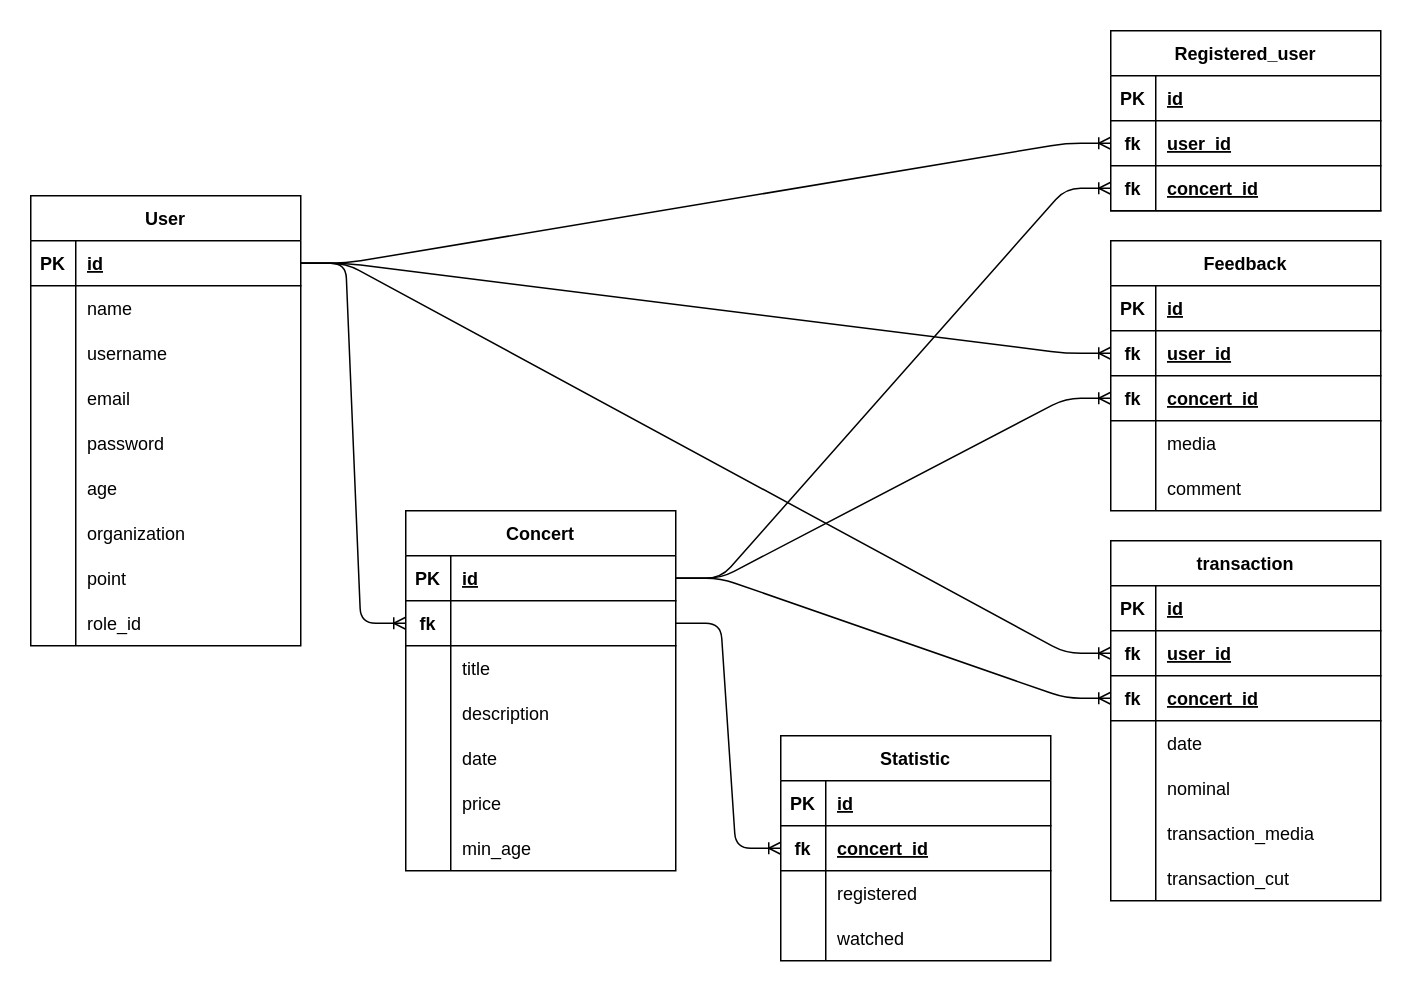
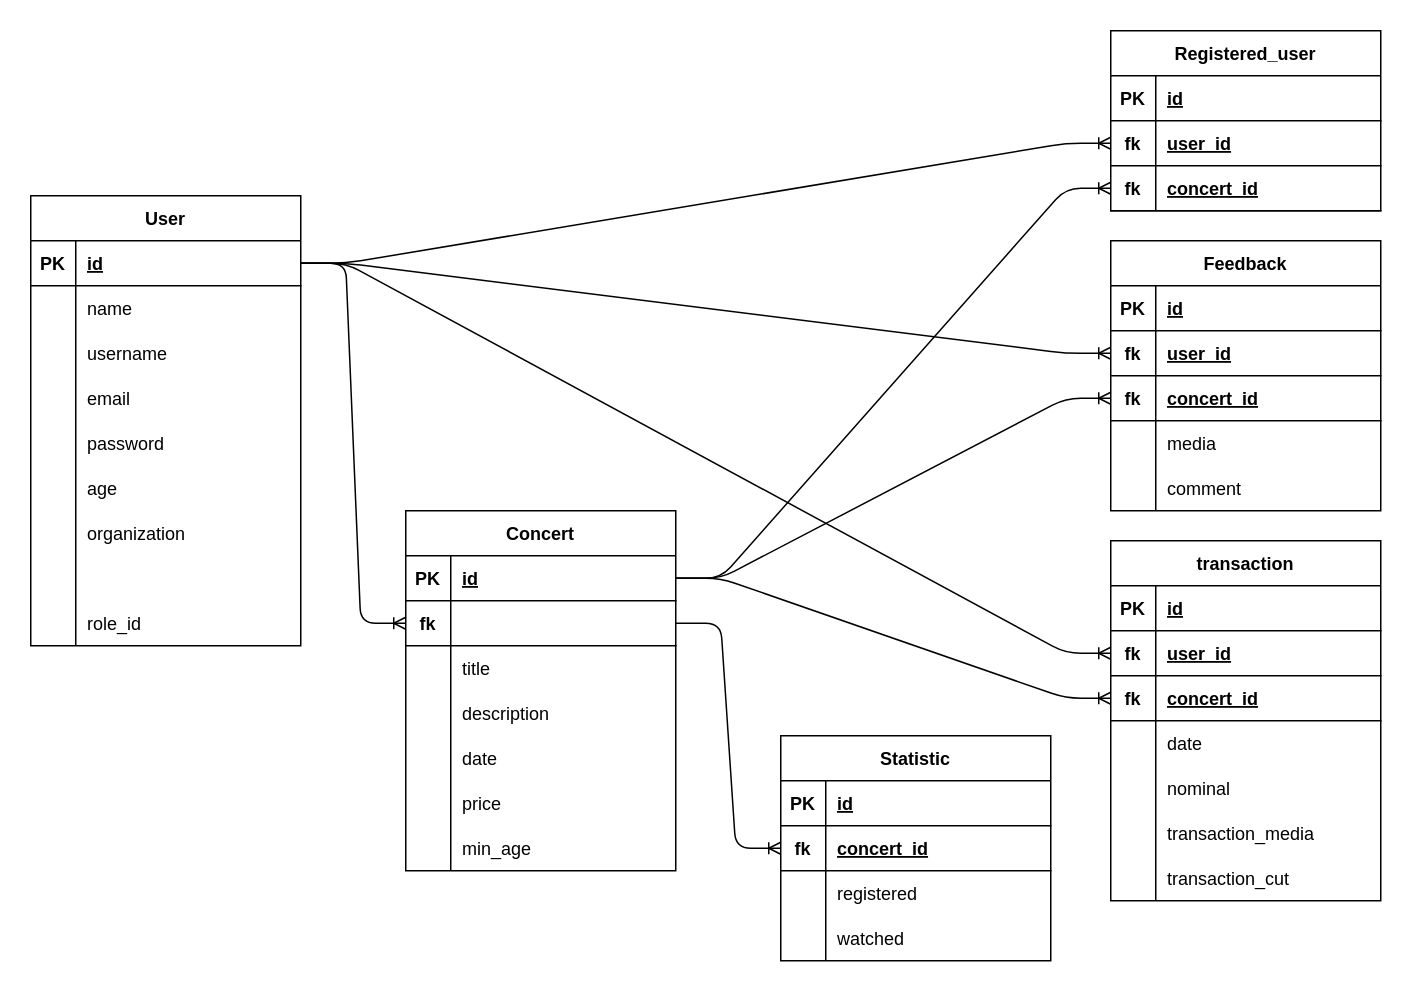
(188, 578) -> none
